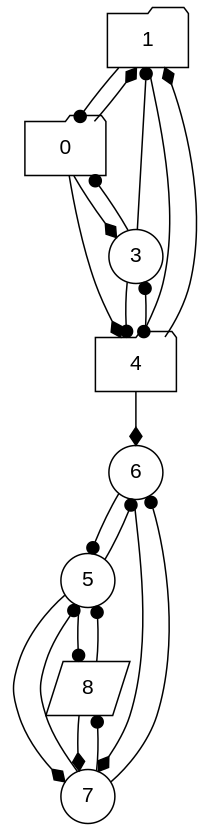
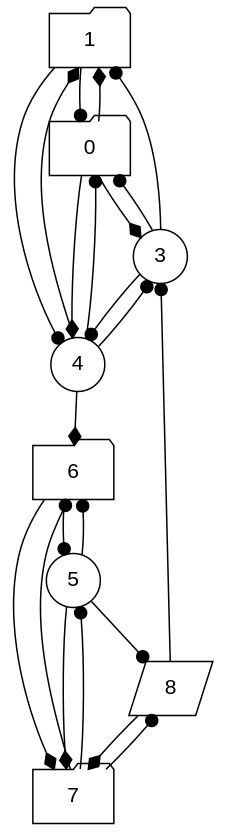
none -> (94, 263)
(136, 364) -> (78, 364)
(136, 472) -> (73, 472)
(98, 640) -> (166, 478)
(88, 796) -> (73, 796)
